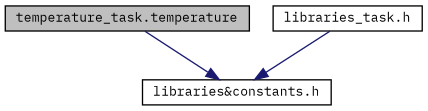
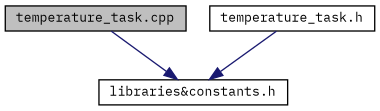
(127, 18) -> (96, 18)
(348, 18) -> (292, 18)
